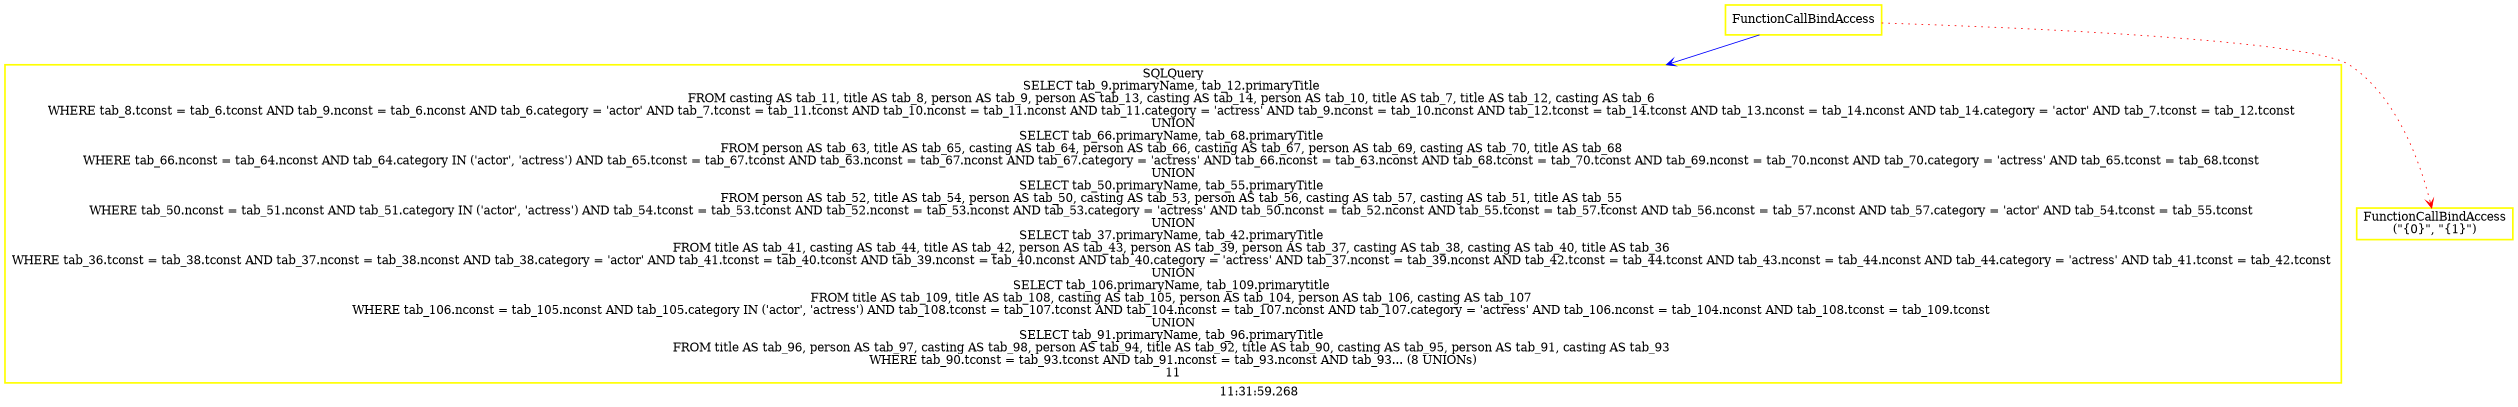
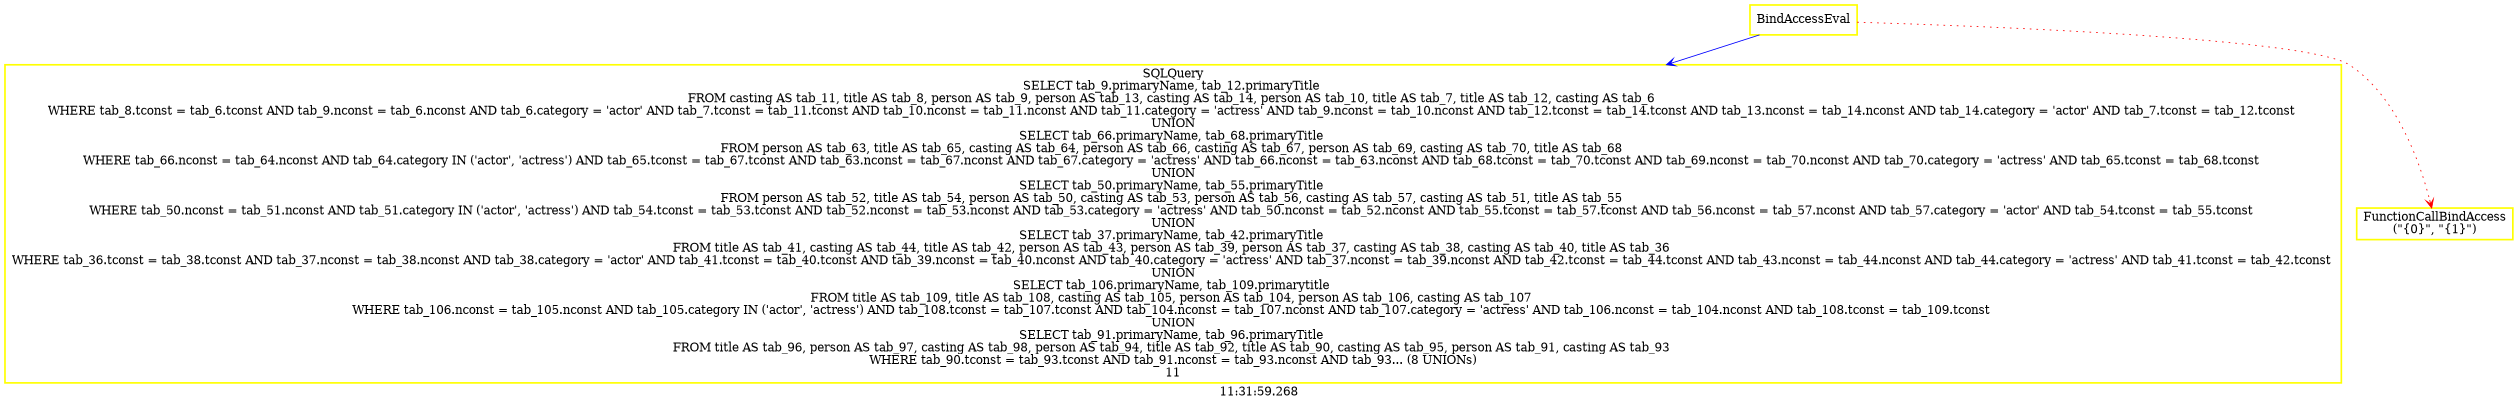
(1804, 20) -> (1804, 20)
